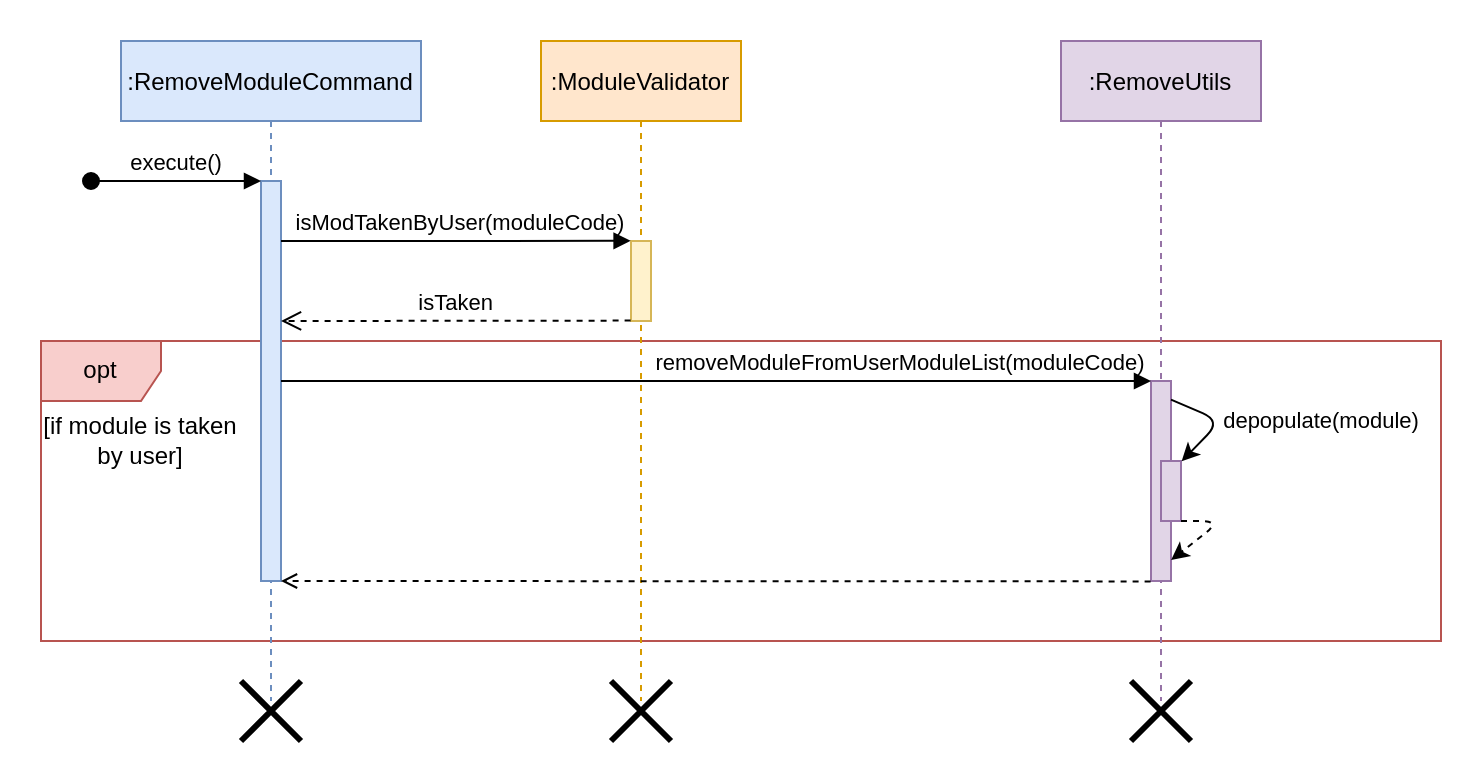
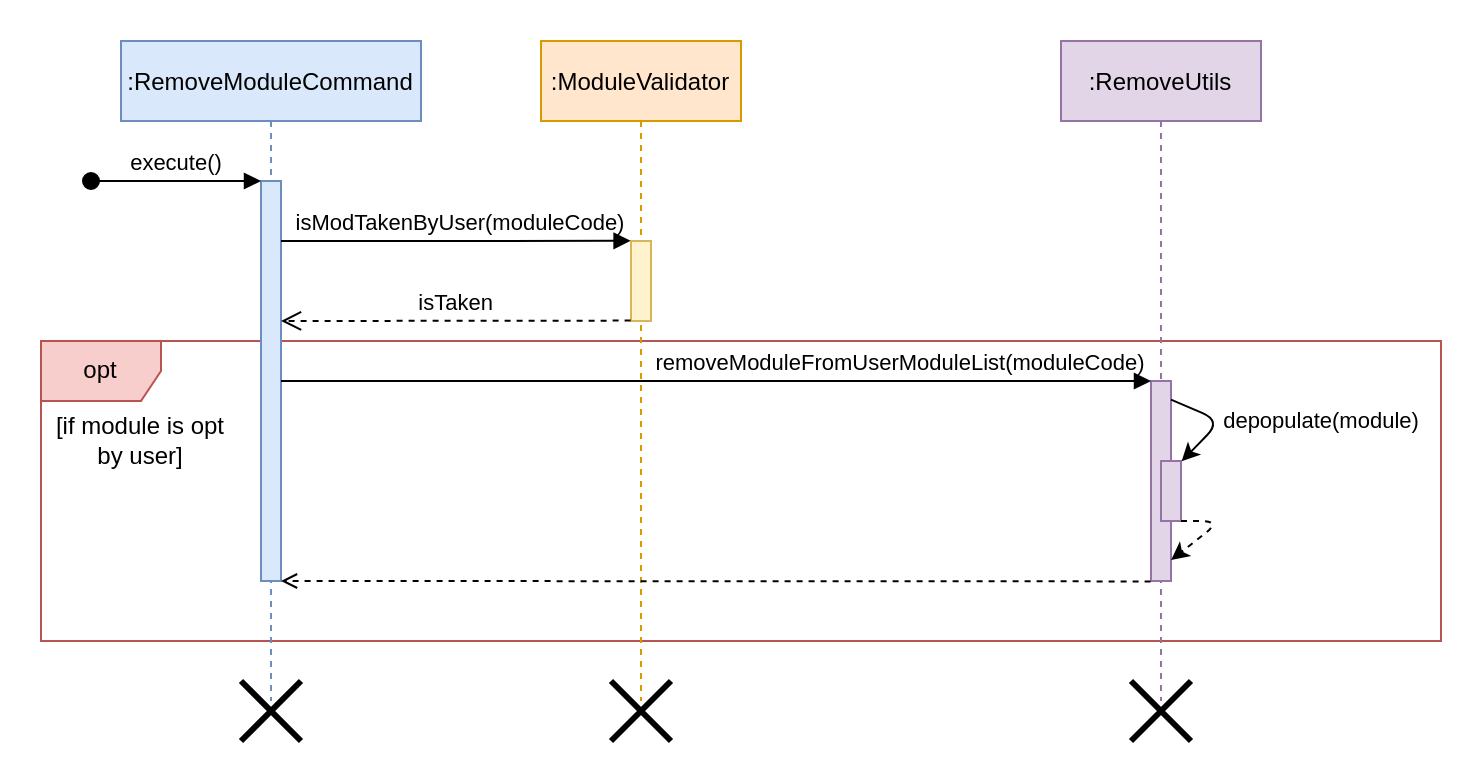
(141, 441) -> (141, 441)
